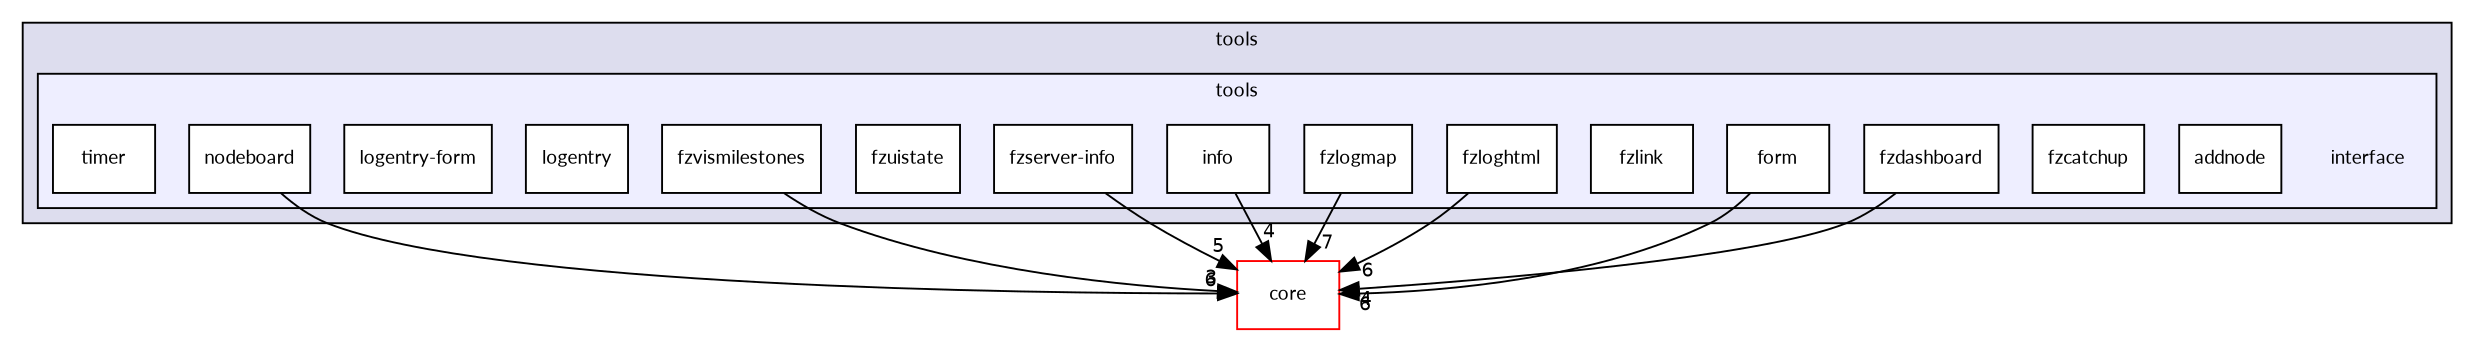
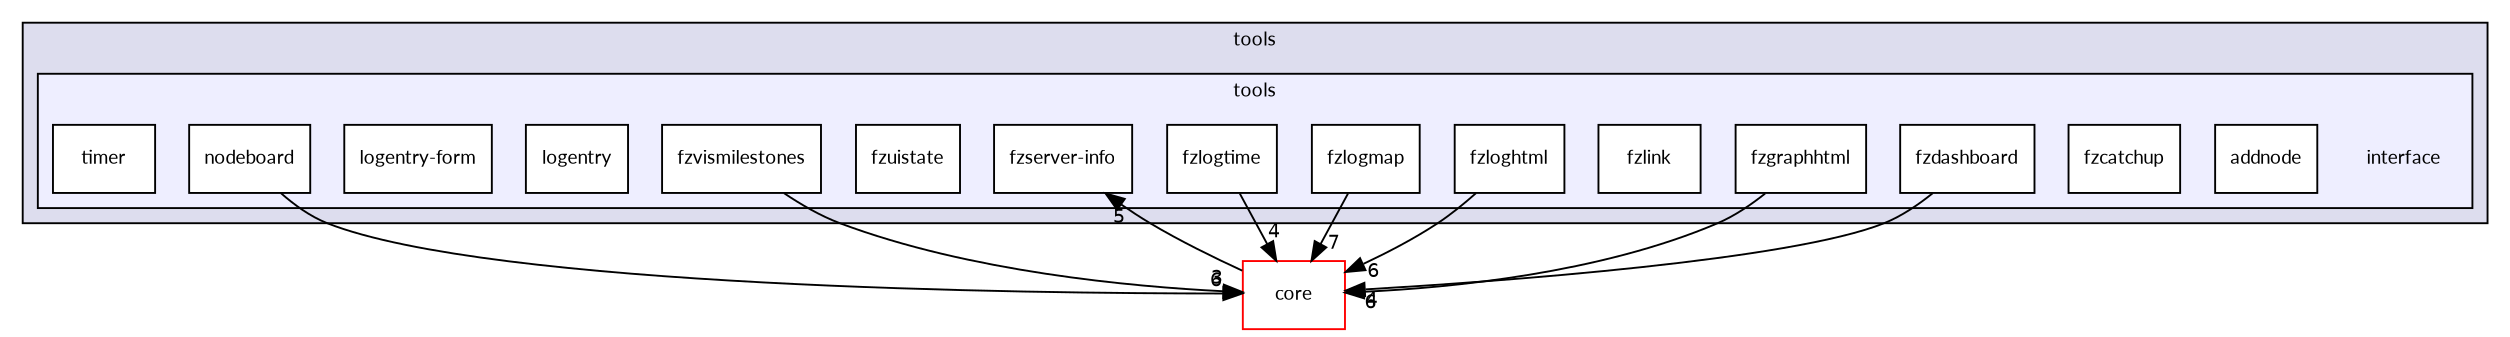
(1218, 159) -> (1222, 159)
(1778, 159) -> (1801, 159)
(1172, 236) -> (1180, 240)
